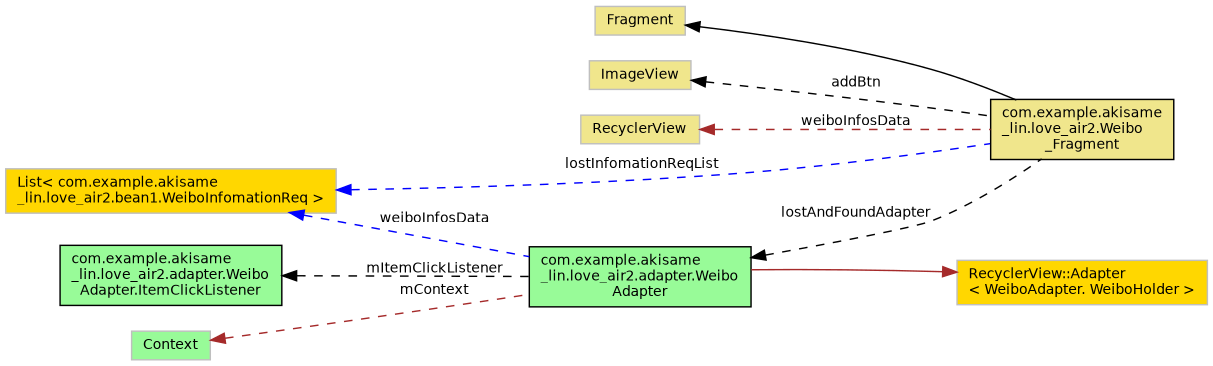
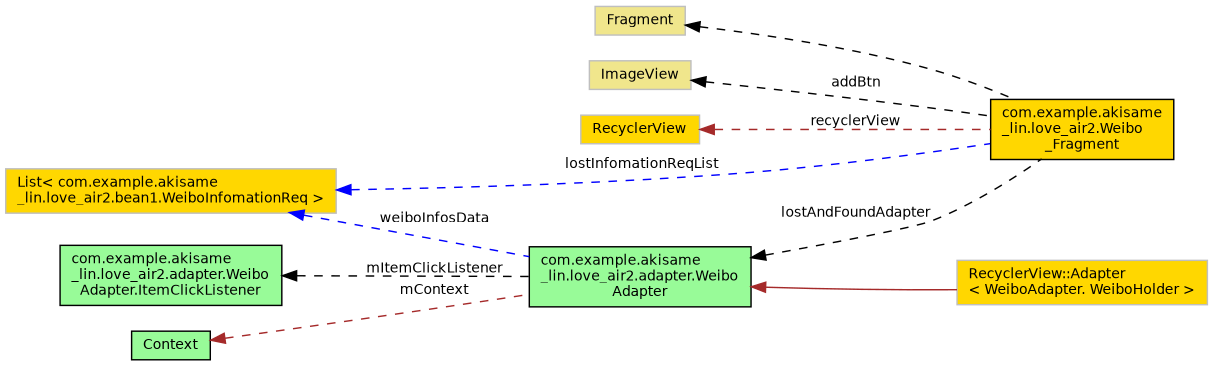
(861, 52) -> (861, 52)
(854, 122) -> (854, 122)
(640, 129) -> (640, 129)
(1082, 129) -> (1082, 129)
(847, 270) -> (861, 289)
(171, 345) -> (171, 345)
